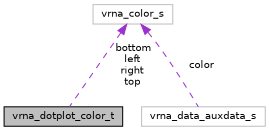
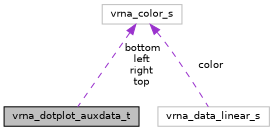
(63, 117) -> (72, 117)
(203, 117) -> (214, 117)
